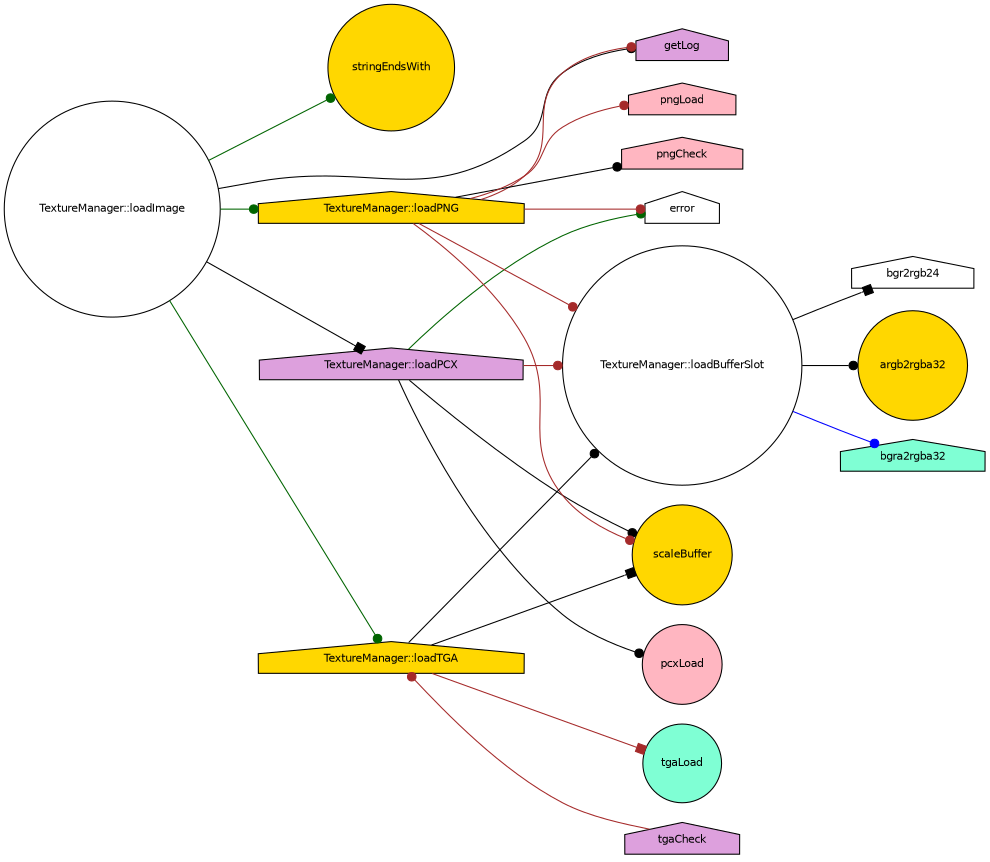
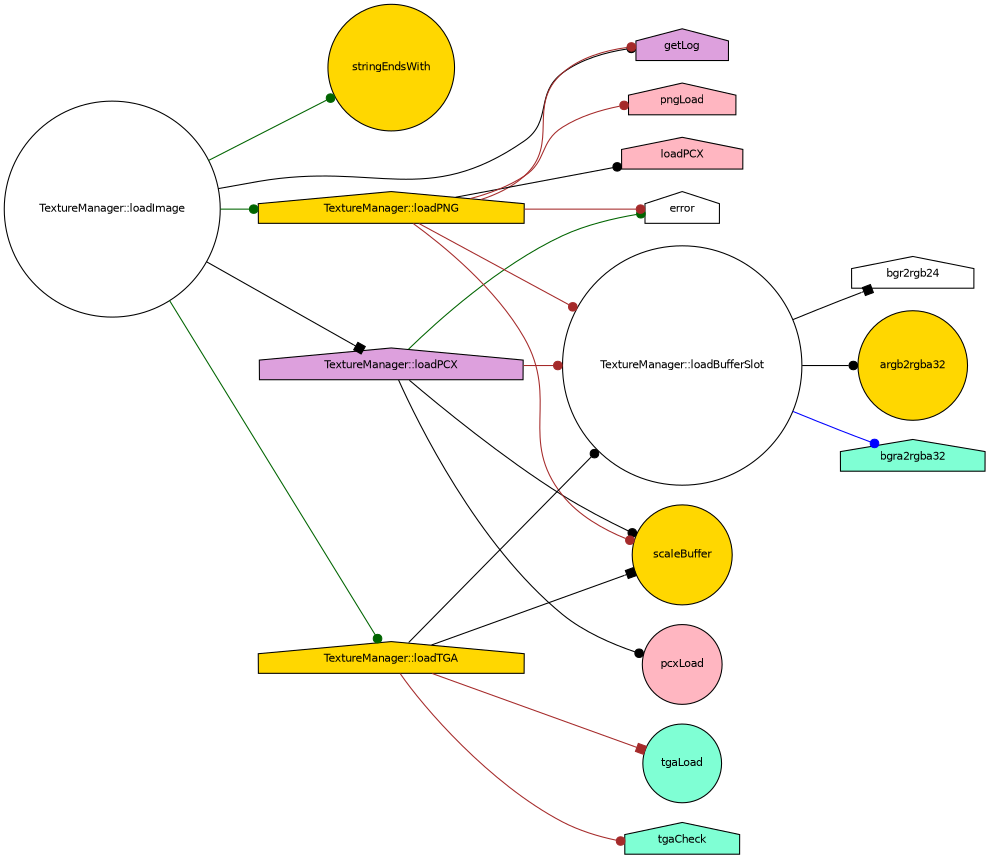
(682, 155) -> (682, 155)
(519, 776) -> (495, 775)
(682, 840) -> (682, 840)
